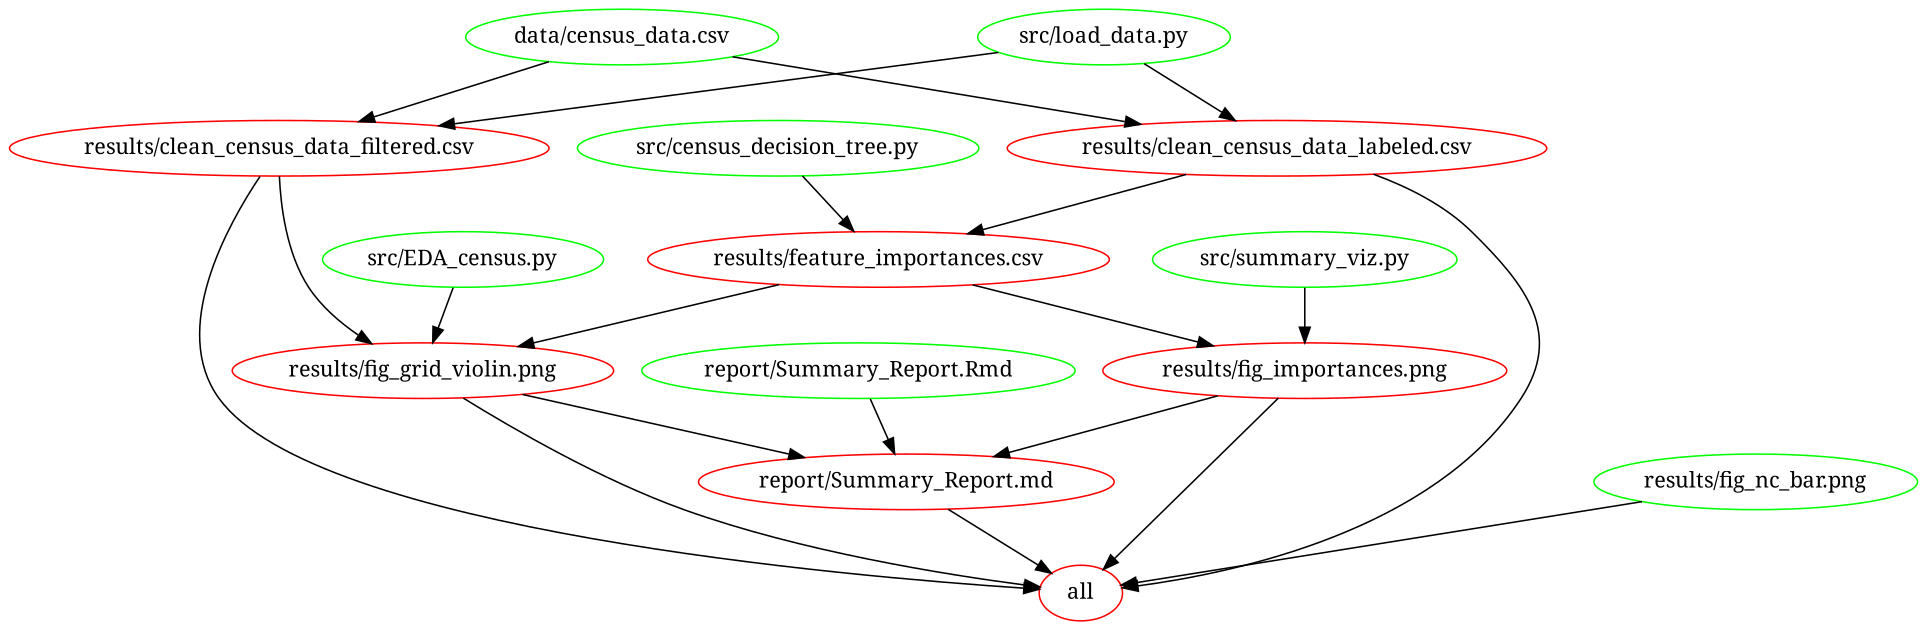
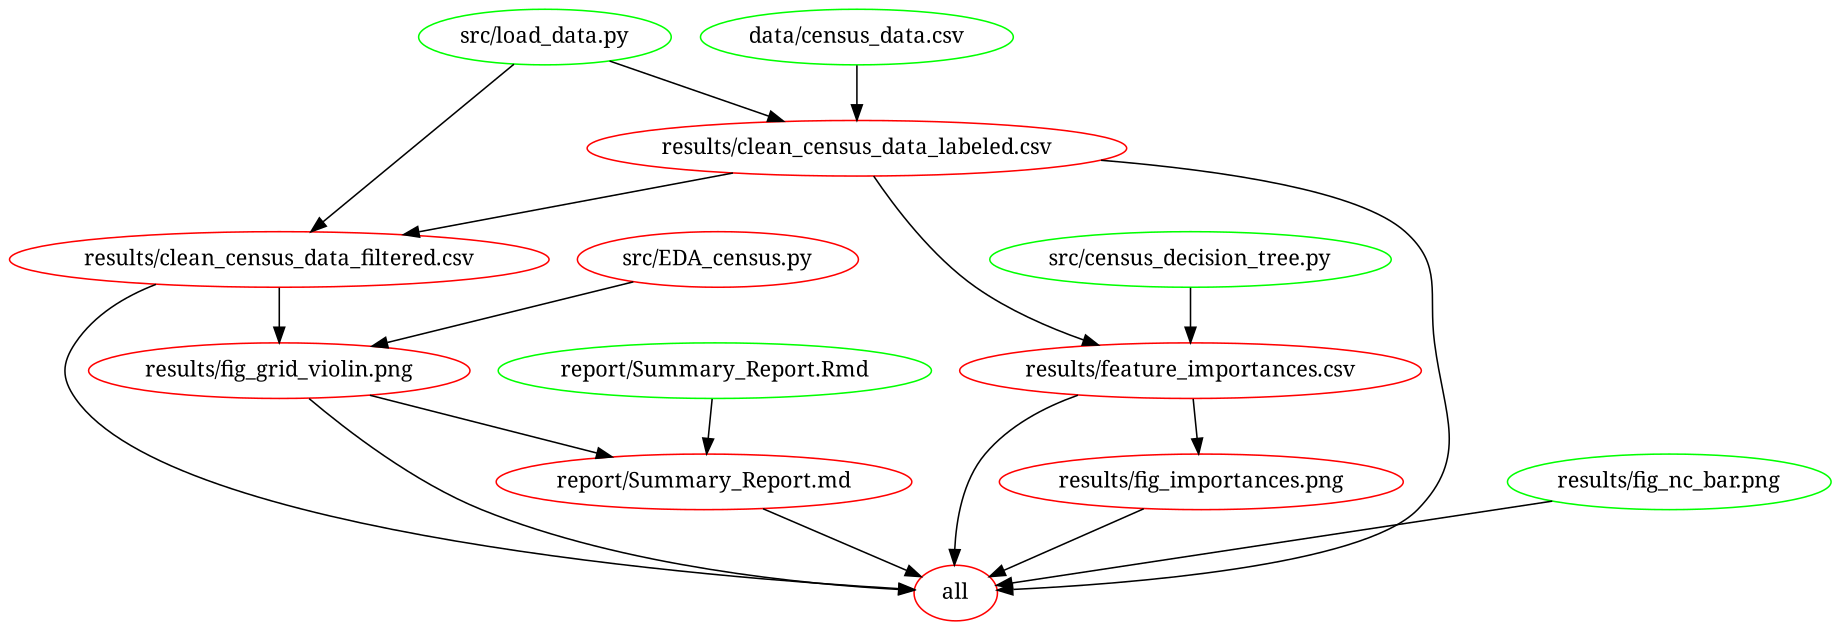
(462, 89) -> (576, 202)
(463, 259) -> (718, 259)
(1305, 259) -> none
(656, 314) -> (988, 451)
(1113, 424) -> none
